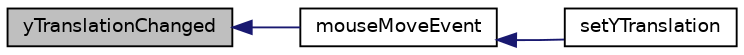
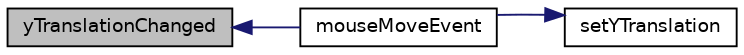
(540, 40) -> (521, 15)
